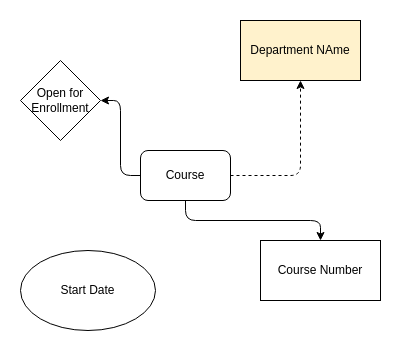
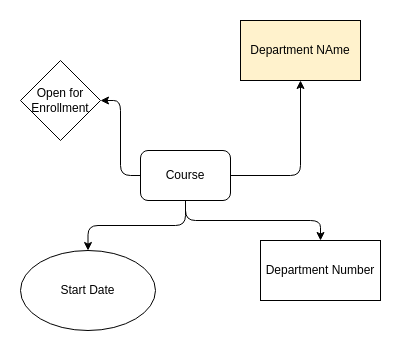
(301, 161) -> (301, 161)
none -> (132, 226)
(321, 271) -> (321, 271)
